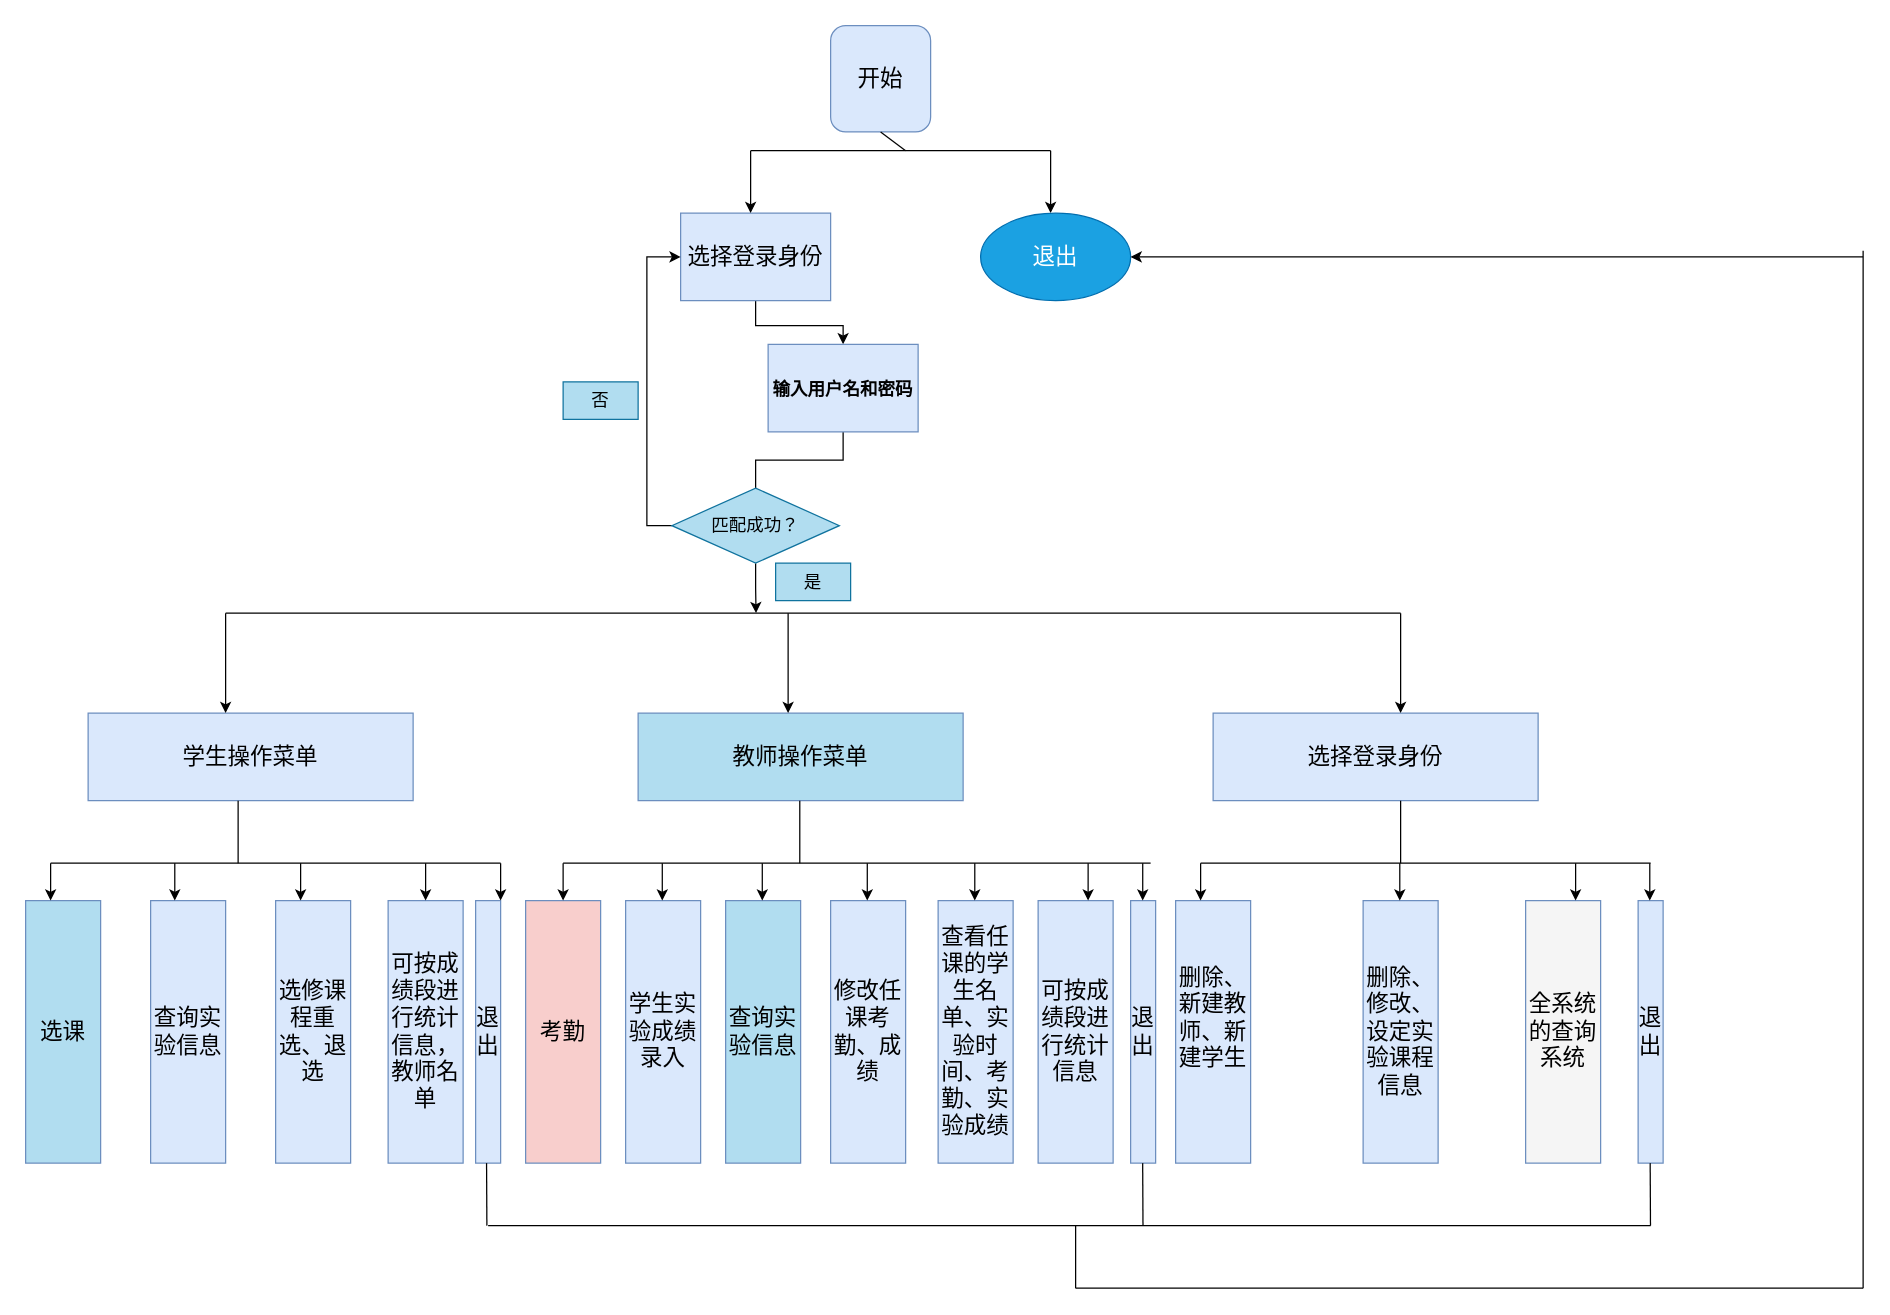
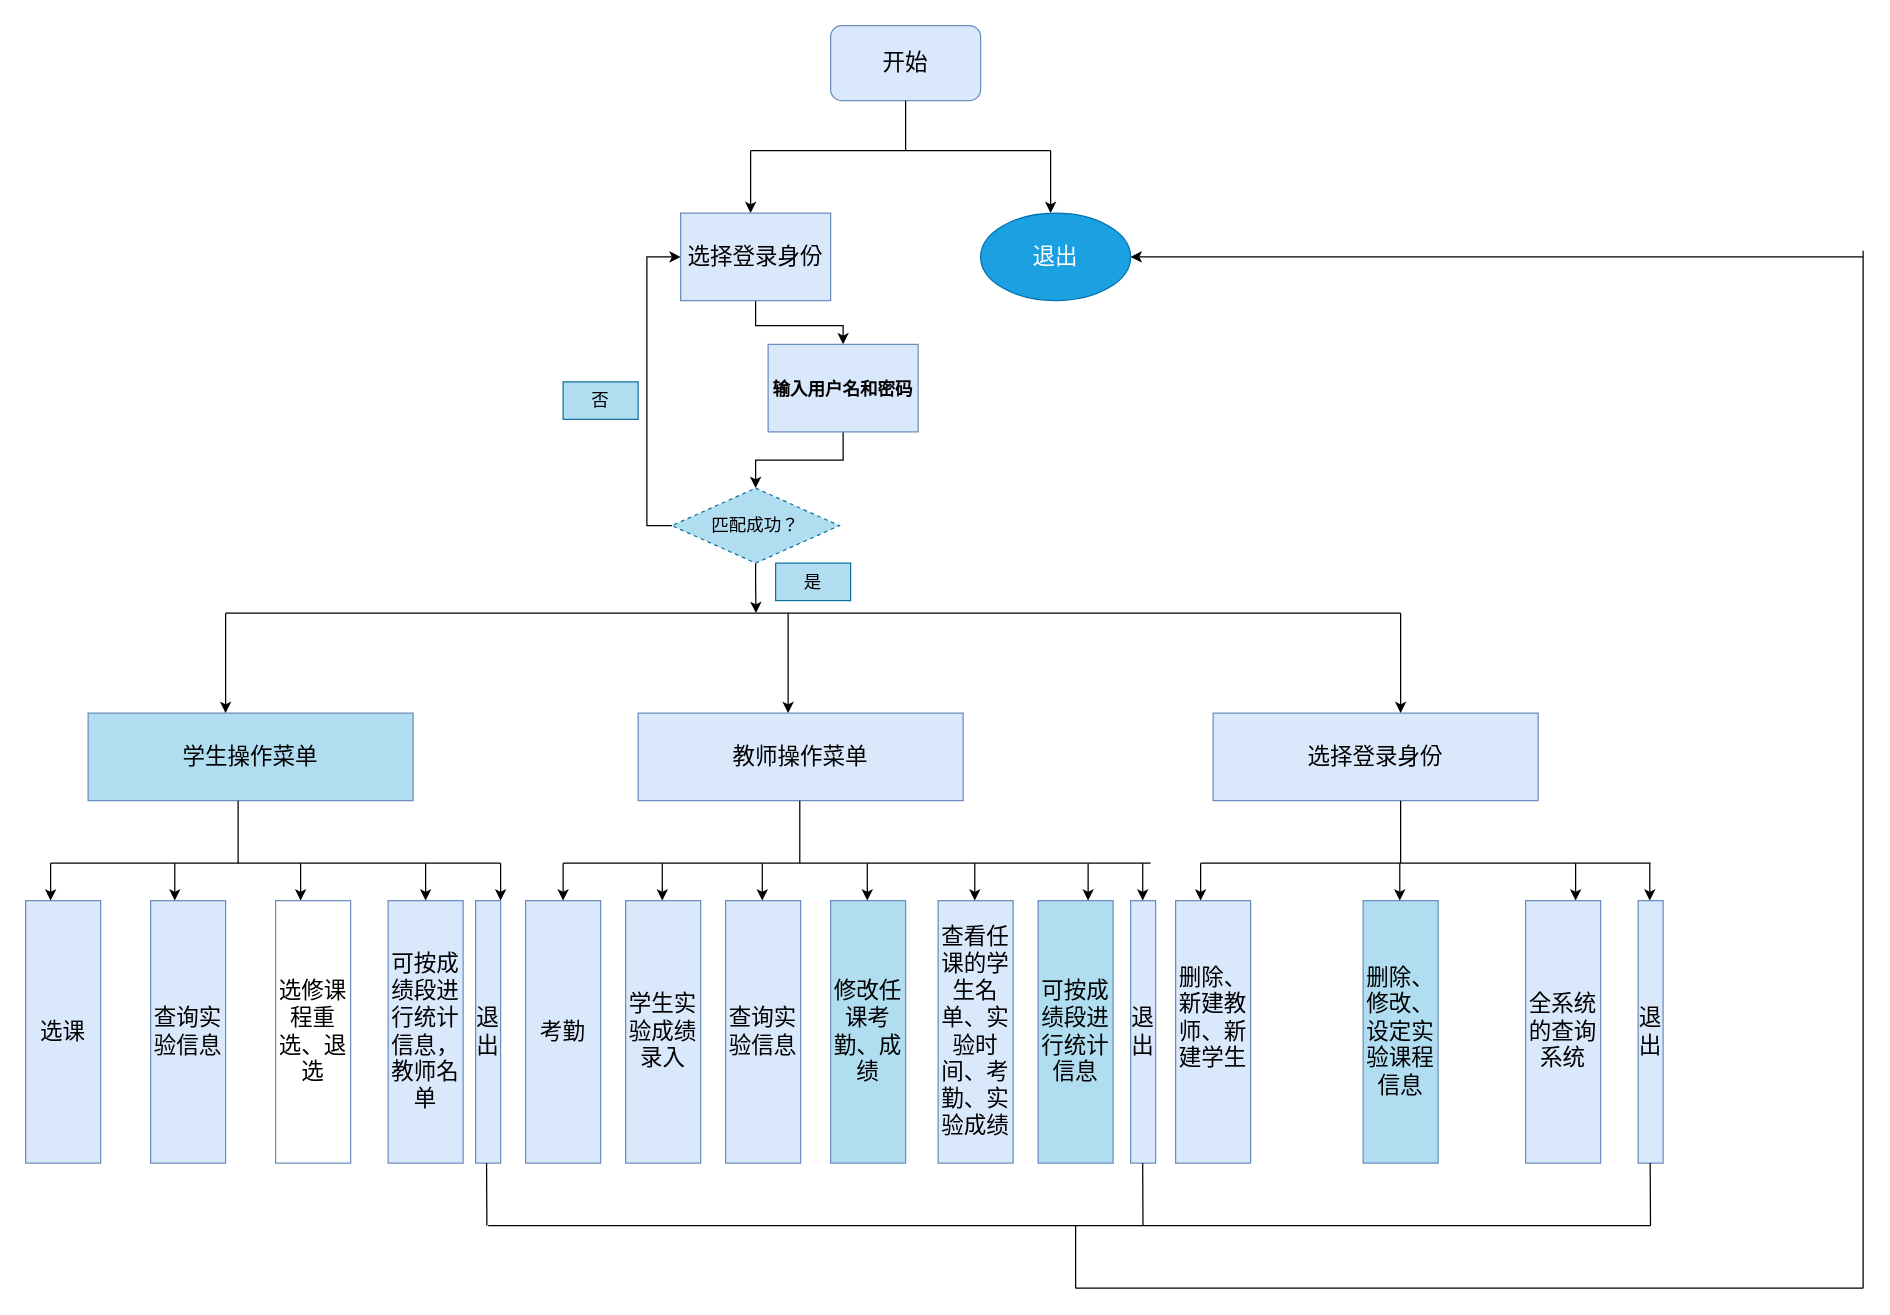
(881, 79) -> (906, 63)
(756, 482) -> (756, 478)
(756, 526) -> (756, 526)
(251, 757) -> (251, 757)
(801, 757) -> (801, 757)
(63, 1032) -> (63, 1032)
(313, 1032) -> (313, 1032)
(563, 1032) -> (563, 1032)
(763, 1032) -> (763, 1032)
(868, 1032) -> (868, 1032)
(1076, 1032) -> (1076, 1032)
(1401, 1032) -> (1401, 1032)
(1563, 1032) -> (1563, 1032)
